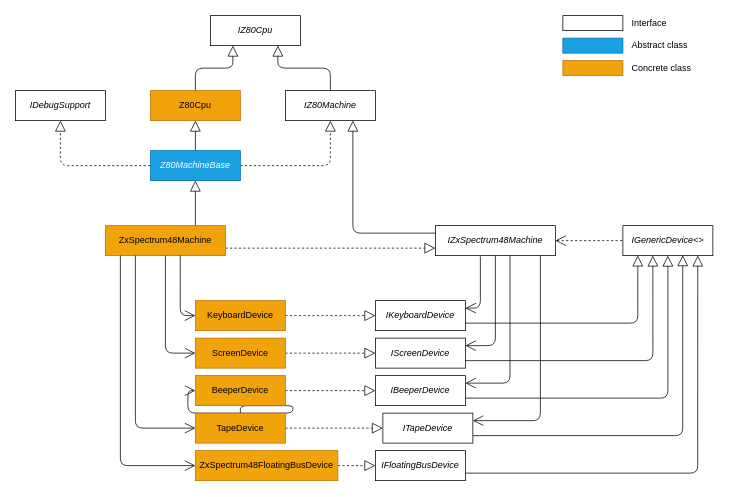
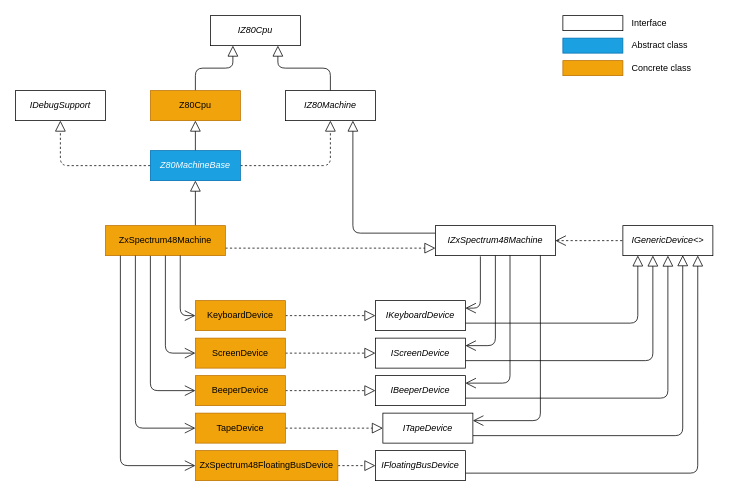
(188, 401) -> (150, 341)
